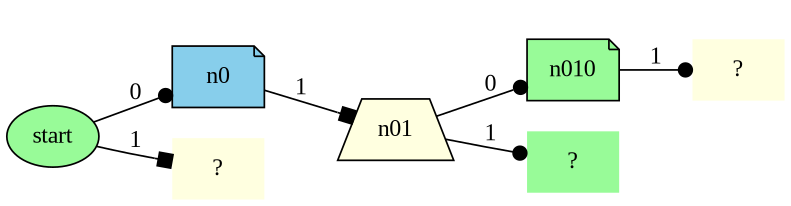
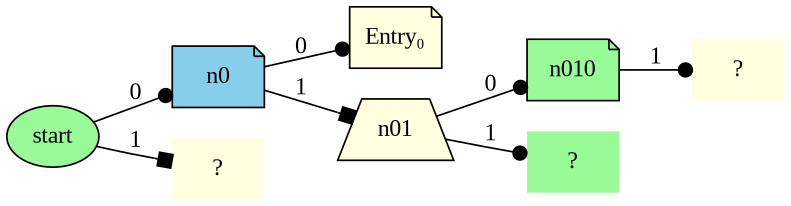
none -> (396, 38)
